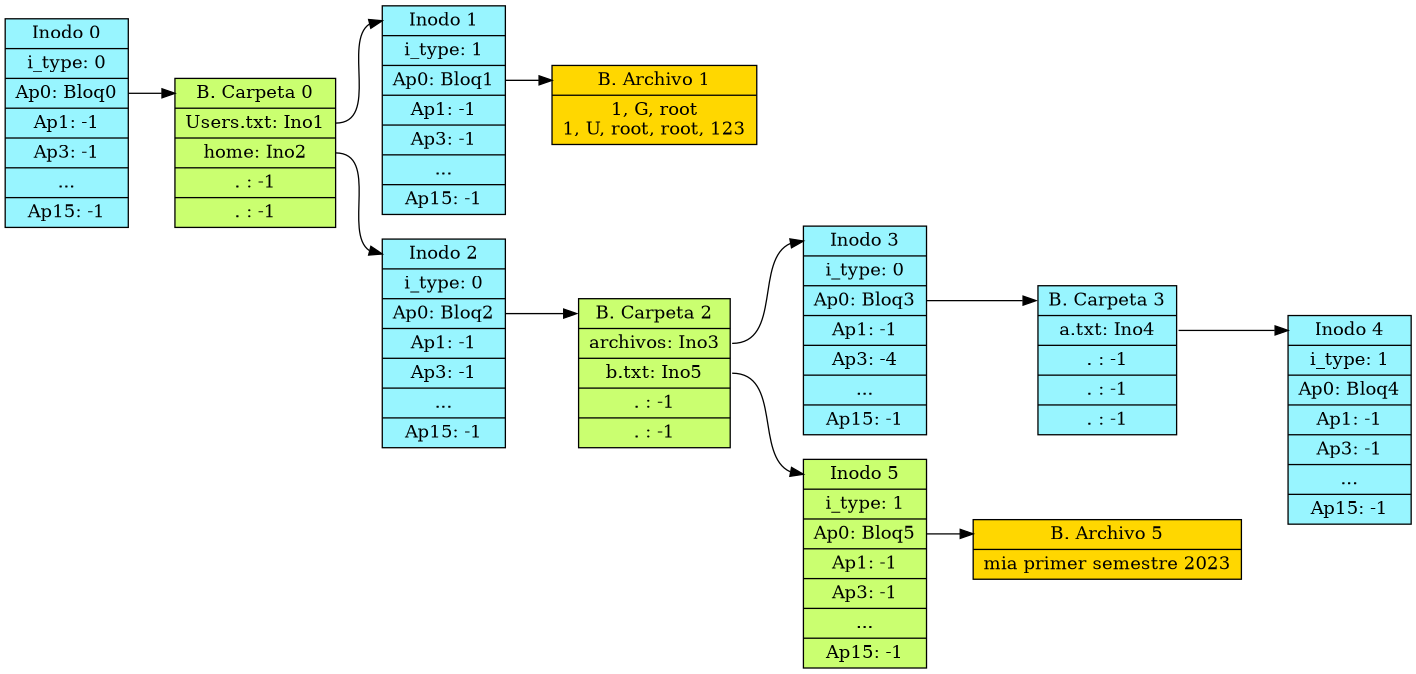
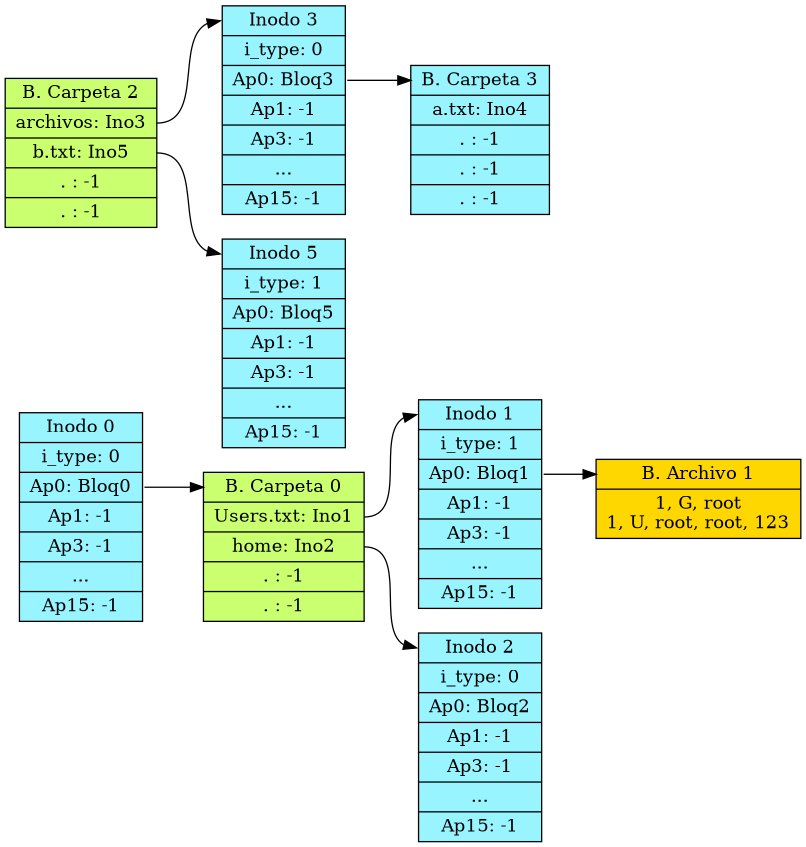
(534, 314) -> none
(865, 360) -> (284, 139)
(1350, 420) -> none
(1107, 549) -> none
(865, 564) -> (284, 343)
